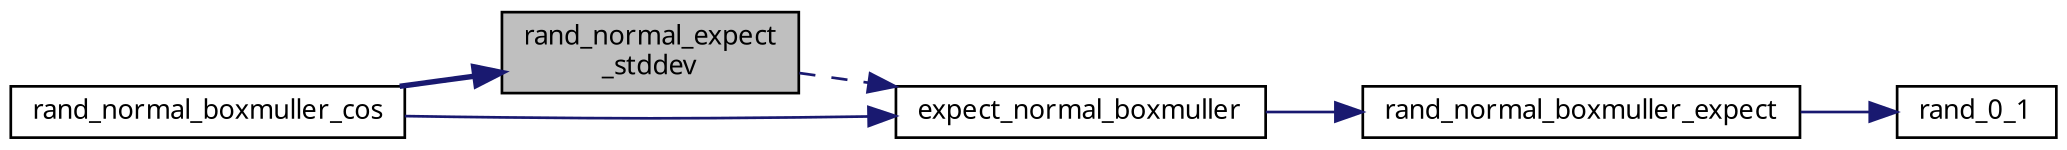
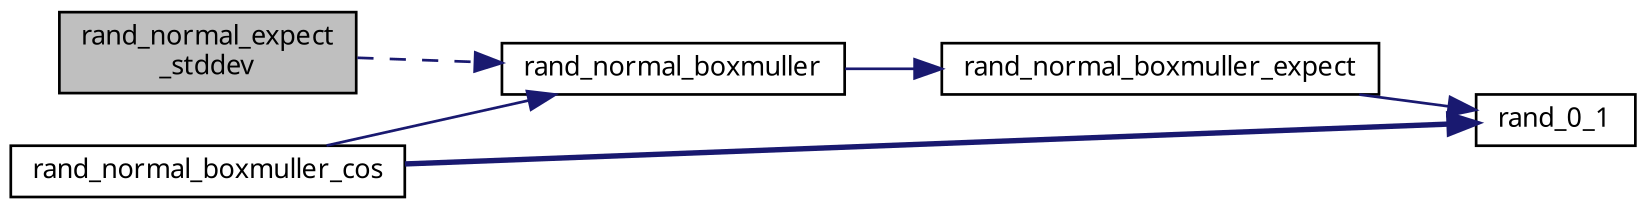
(437, 81) -> (927, 144)
(1081, 112) -> (673, 69)
